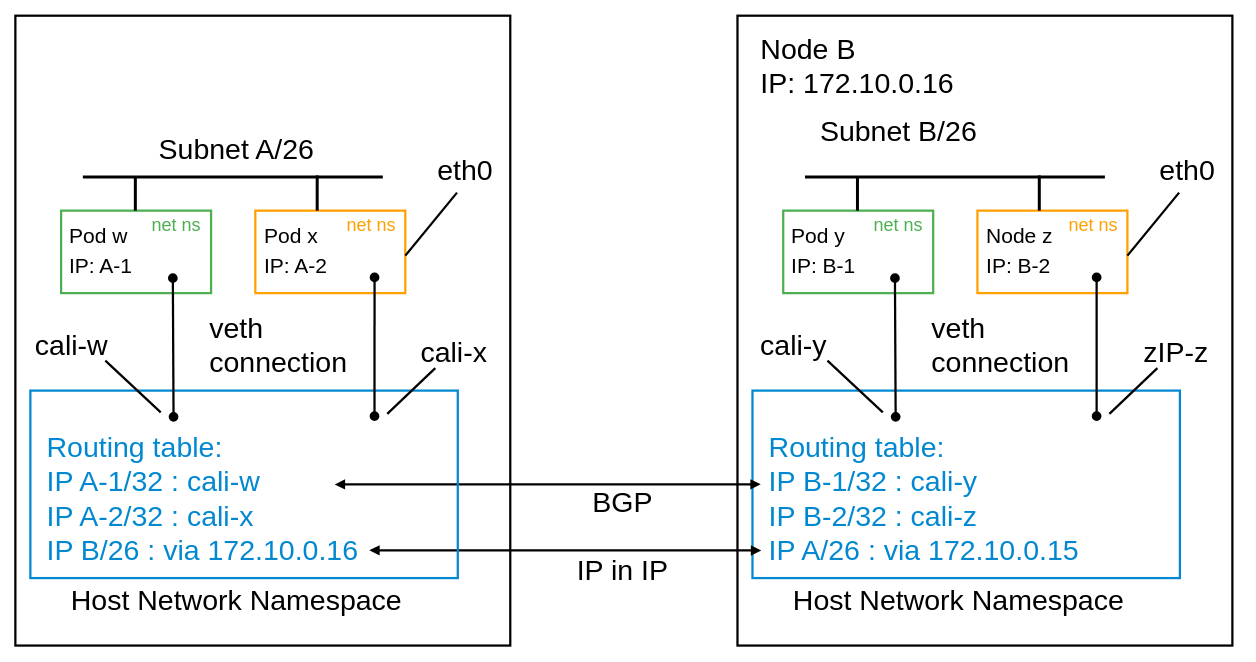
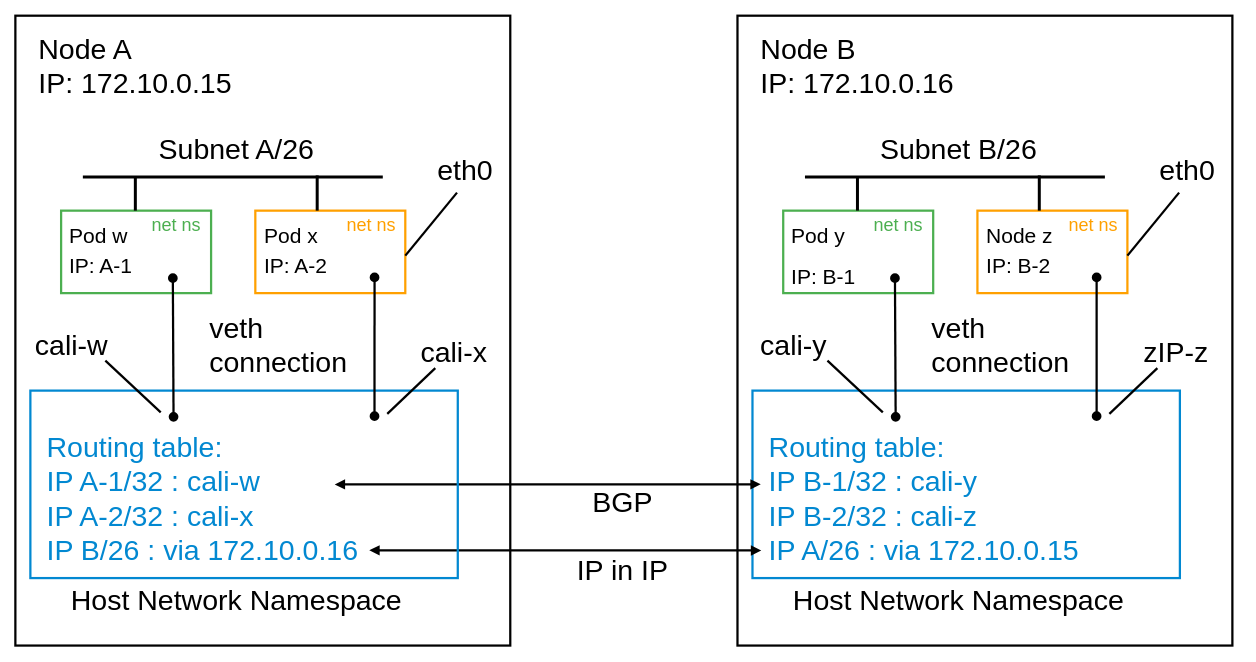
none -> (161, 66)
(899, 131) -> (959, 150)
(828, 263) -> (828, 274)
